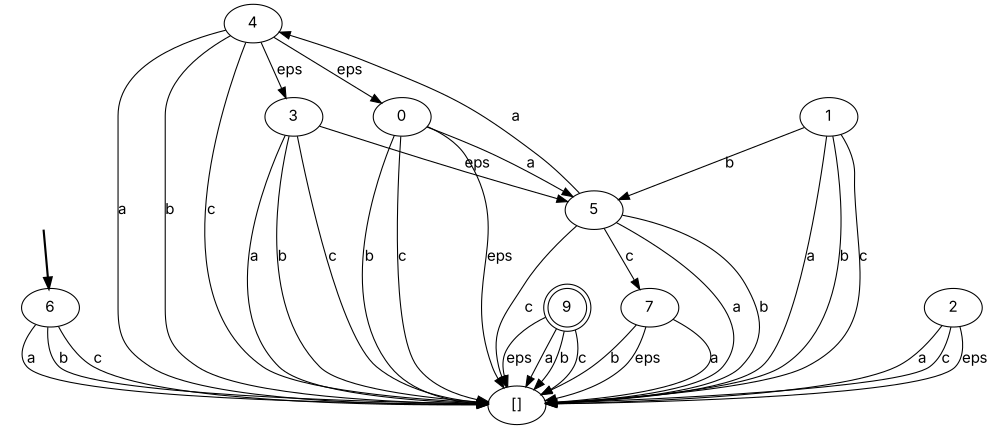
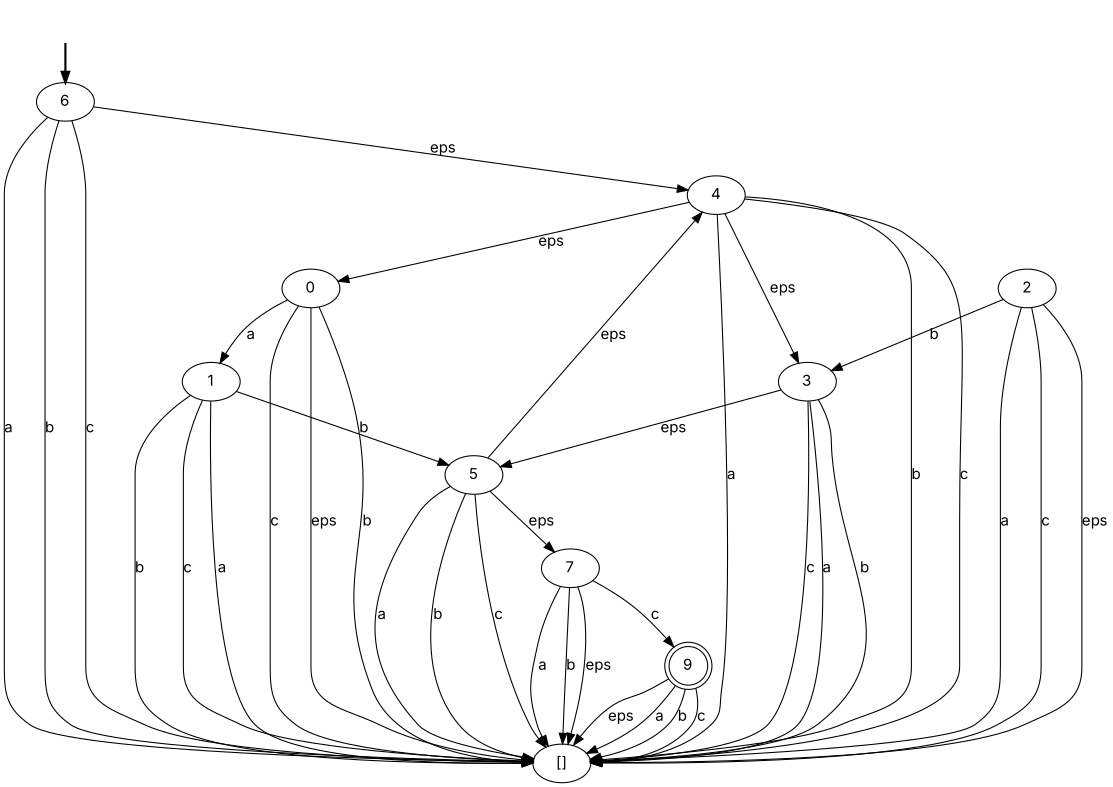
(516, 117) -> (614, 335)
none -> (386, 148)
(497, 156) -> (252, 322)
(630, 257) -> (542, 522)
none -> (922, 333)
none -> (633, 606)
